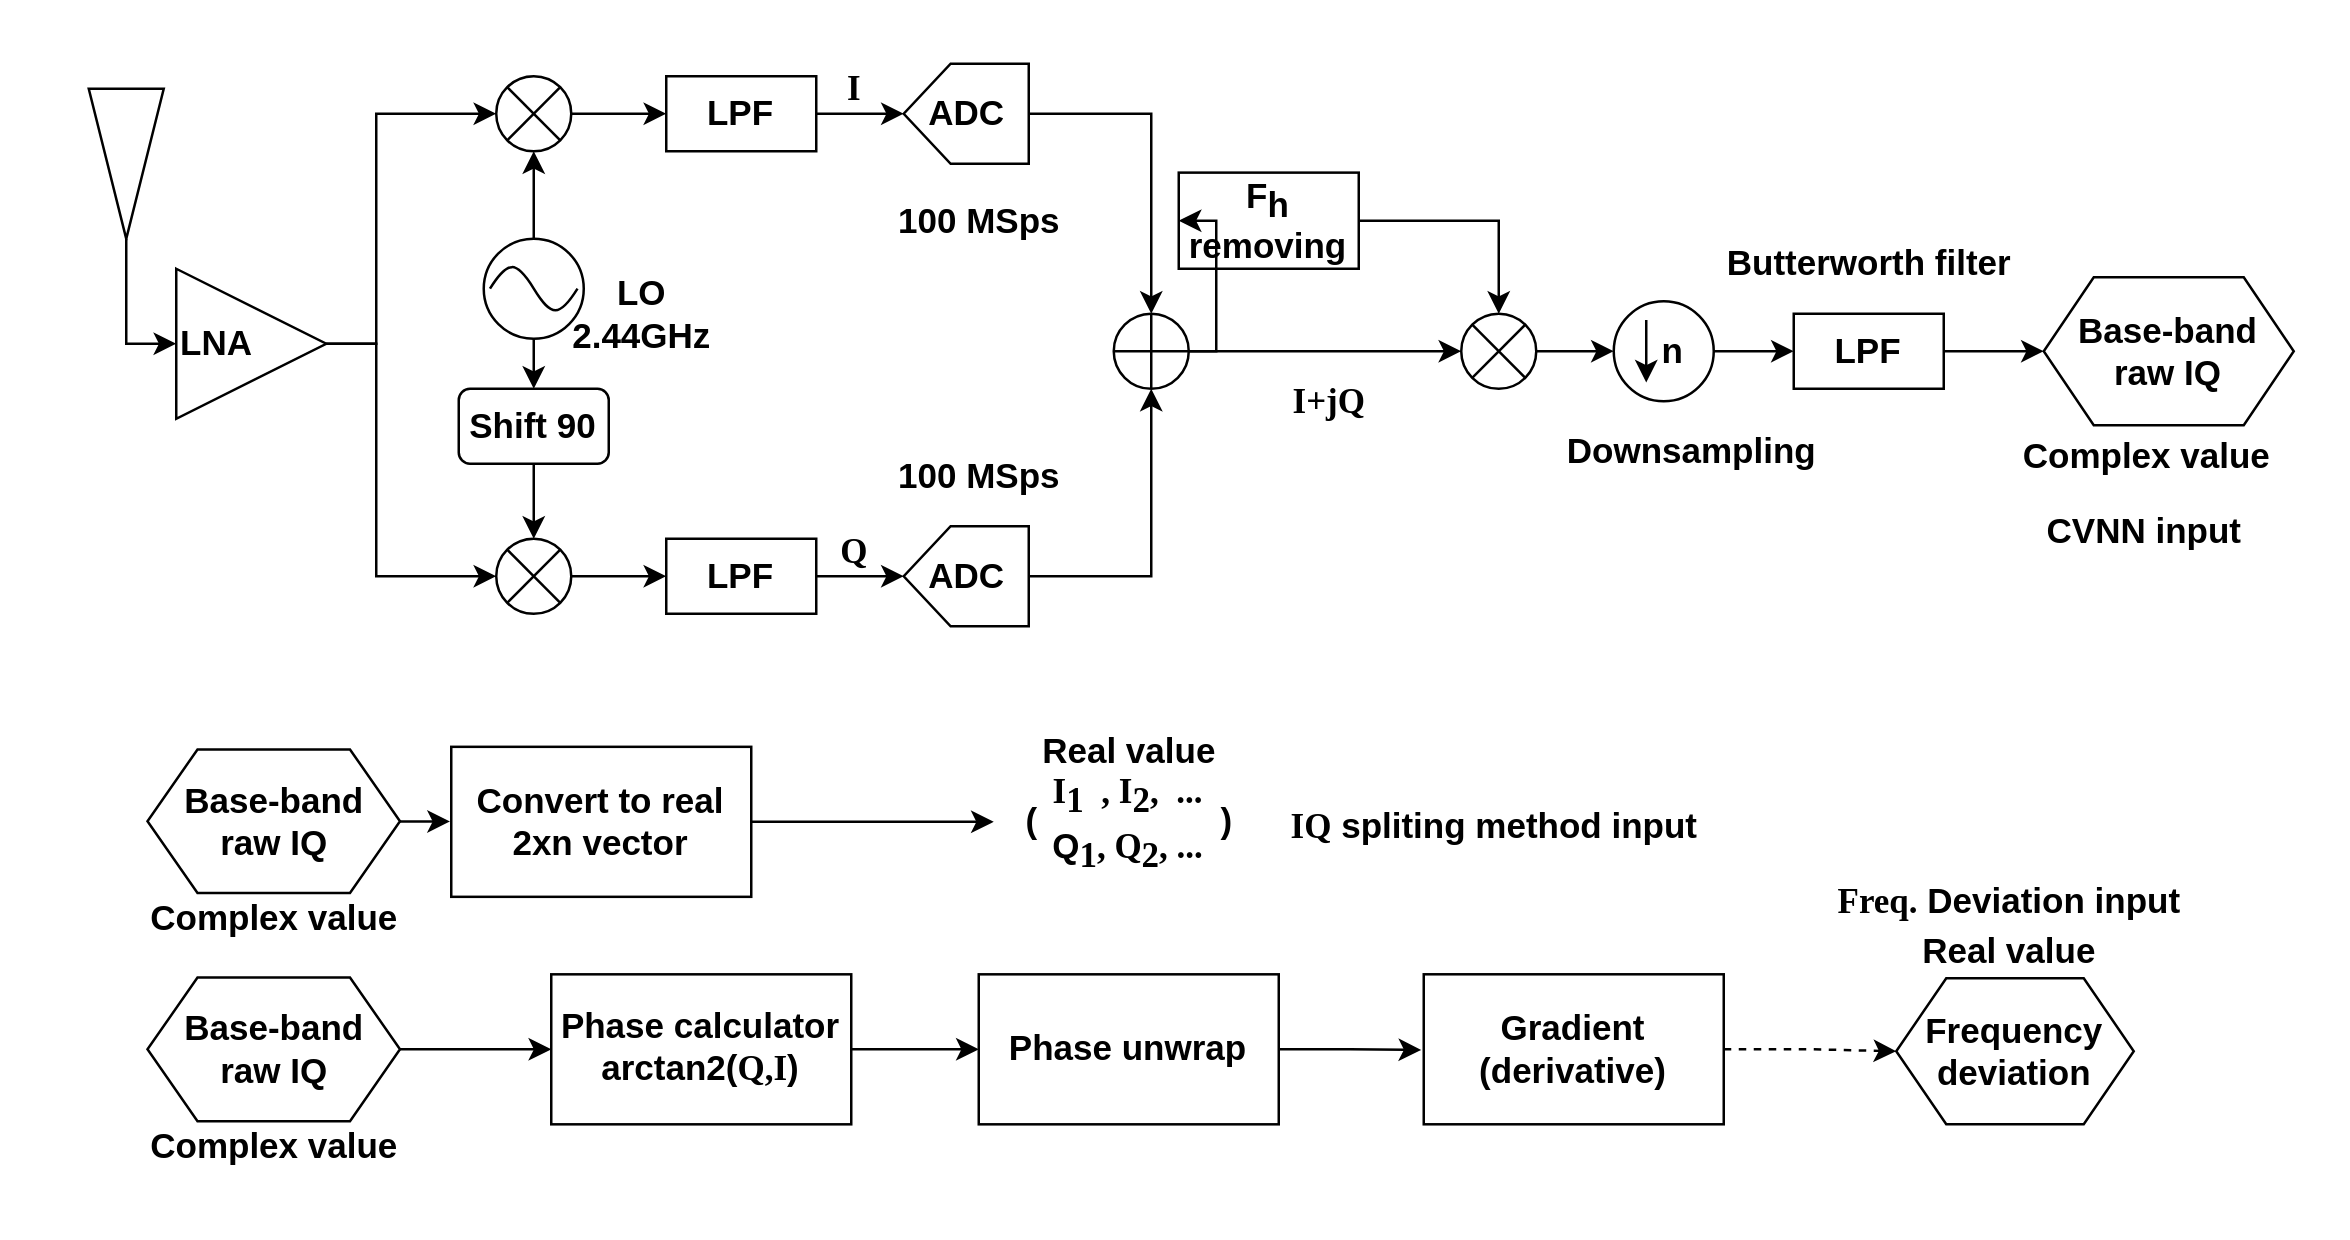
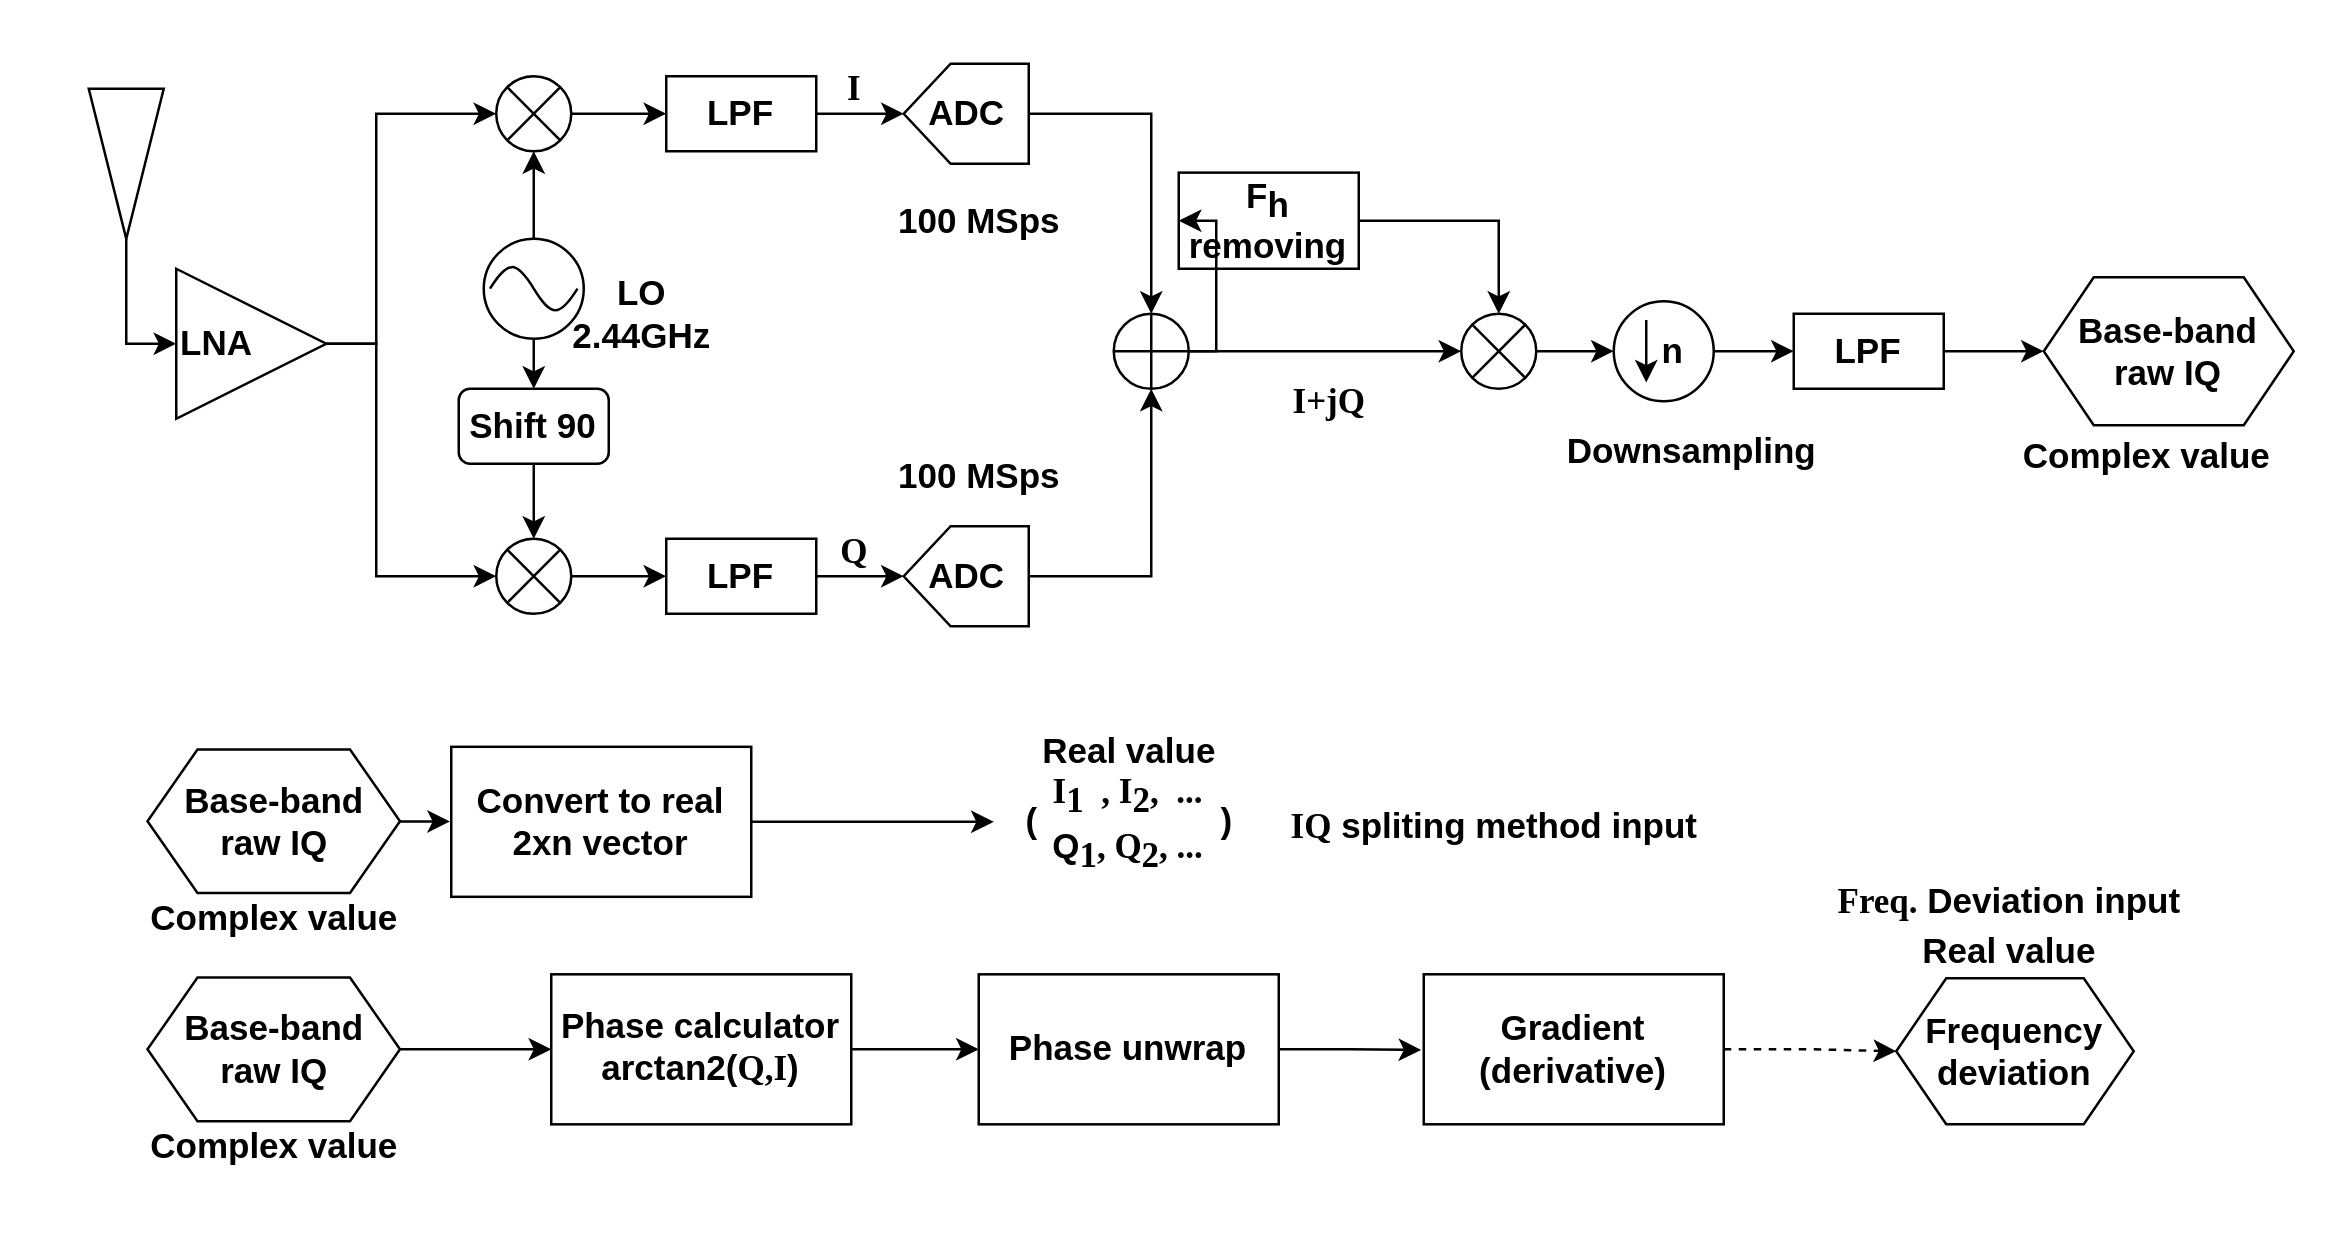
(1869, 264) -> none
(2144, 531) -> none
